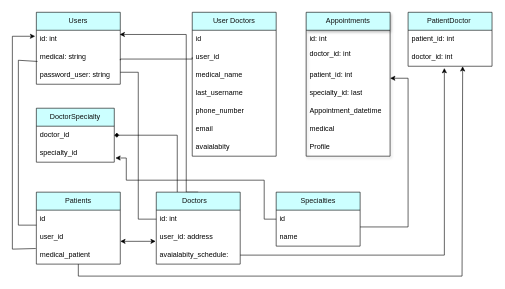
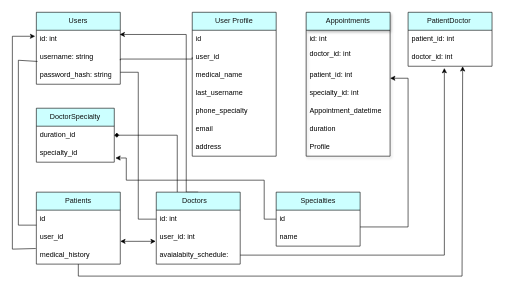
(234, 21) -> (234, 21)
(65, 57) -> (69, 57)
(79, 75) -> (79, 75)
(341, 93) -> (339, 93)
(220, 111) -> (224, 111)
(322, 129) -> (325, 129)
(57, 135) -> (60, 135)
(215, 147) -> (210, 147)
(189, 237) -> (180, 237)
(67, 255) -> (67, 255)
